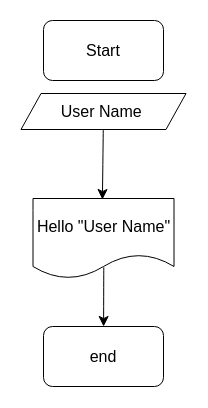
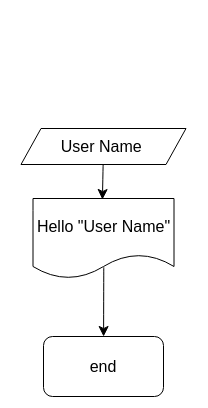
(104, 51) -> none
(104, 112) -> (104, 147)
(104, 357) -> (104, 367)
